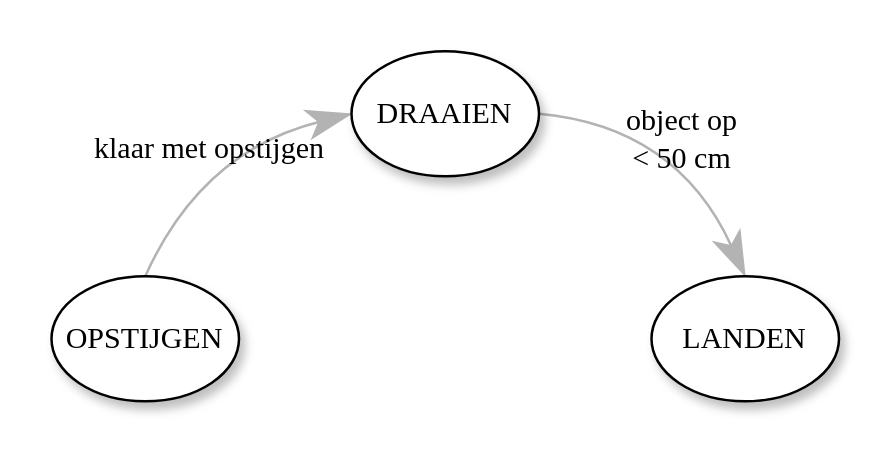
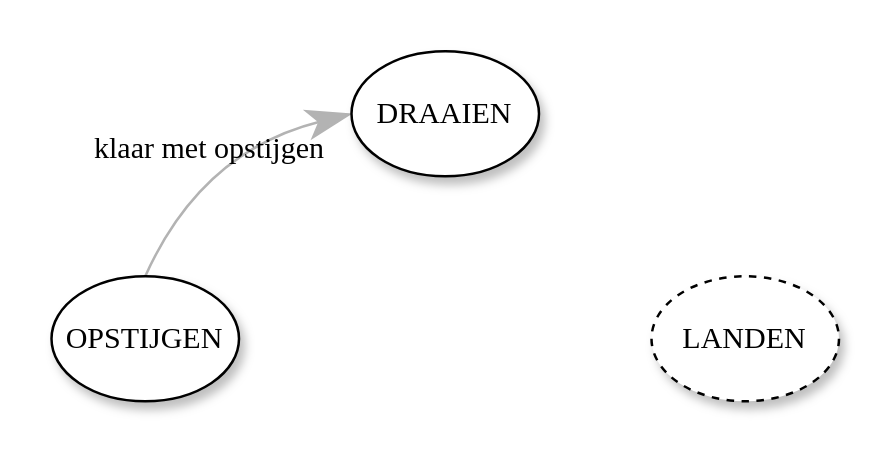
(666, 161) -> none
(745, 339) -> (745, 339)
